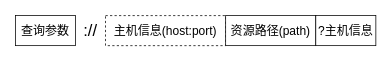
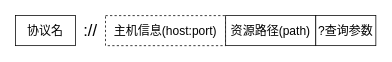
(45, 30) -> (45, 30)
(345, 30) -> (345, 30)
